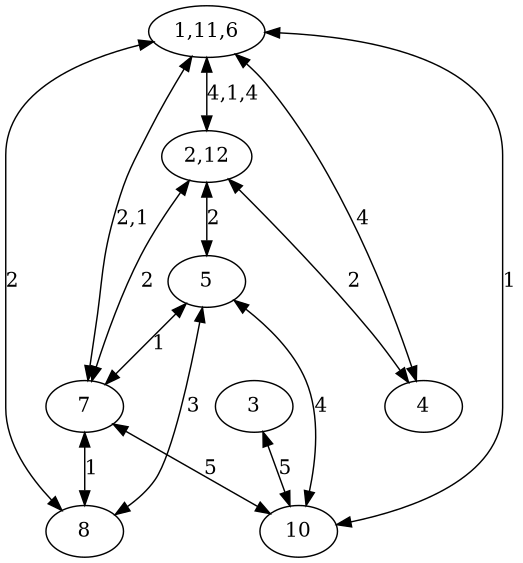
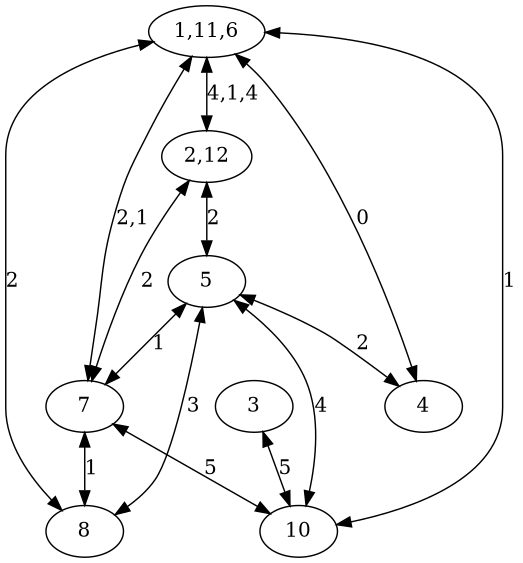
(363, 219) -> (363, 219)
(323, 277) -> (324, 333)
